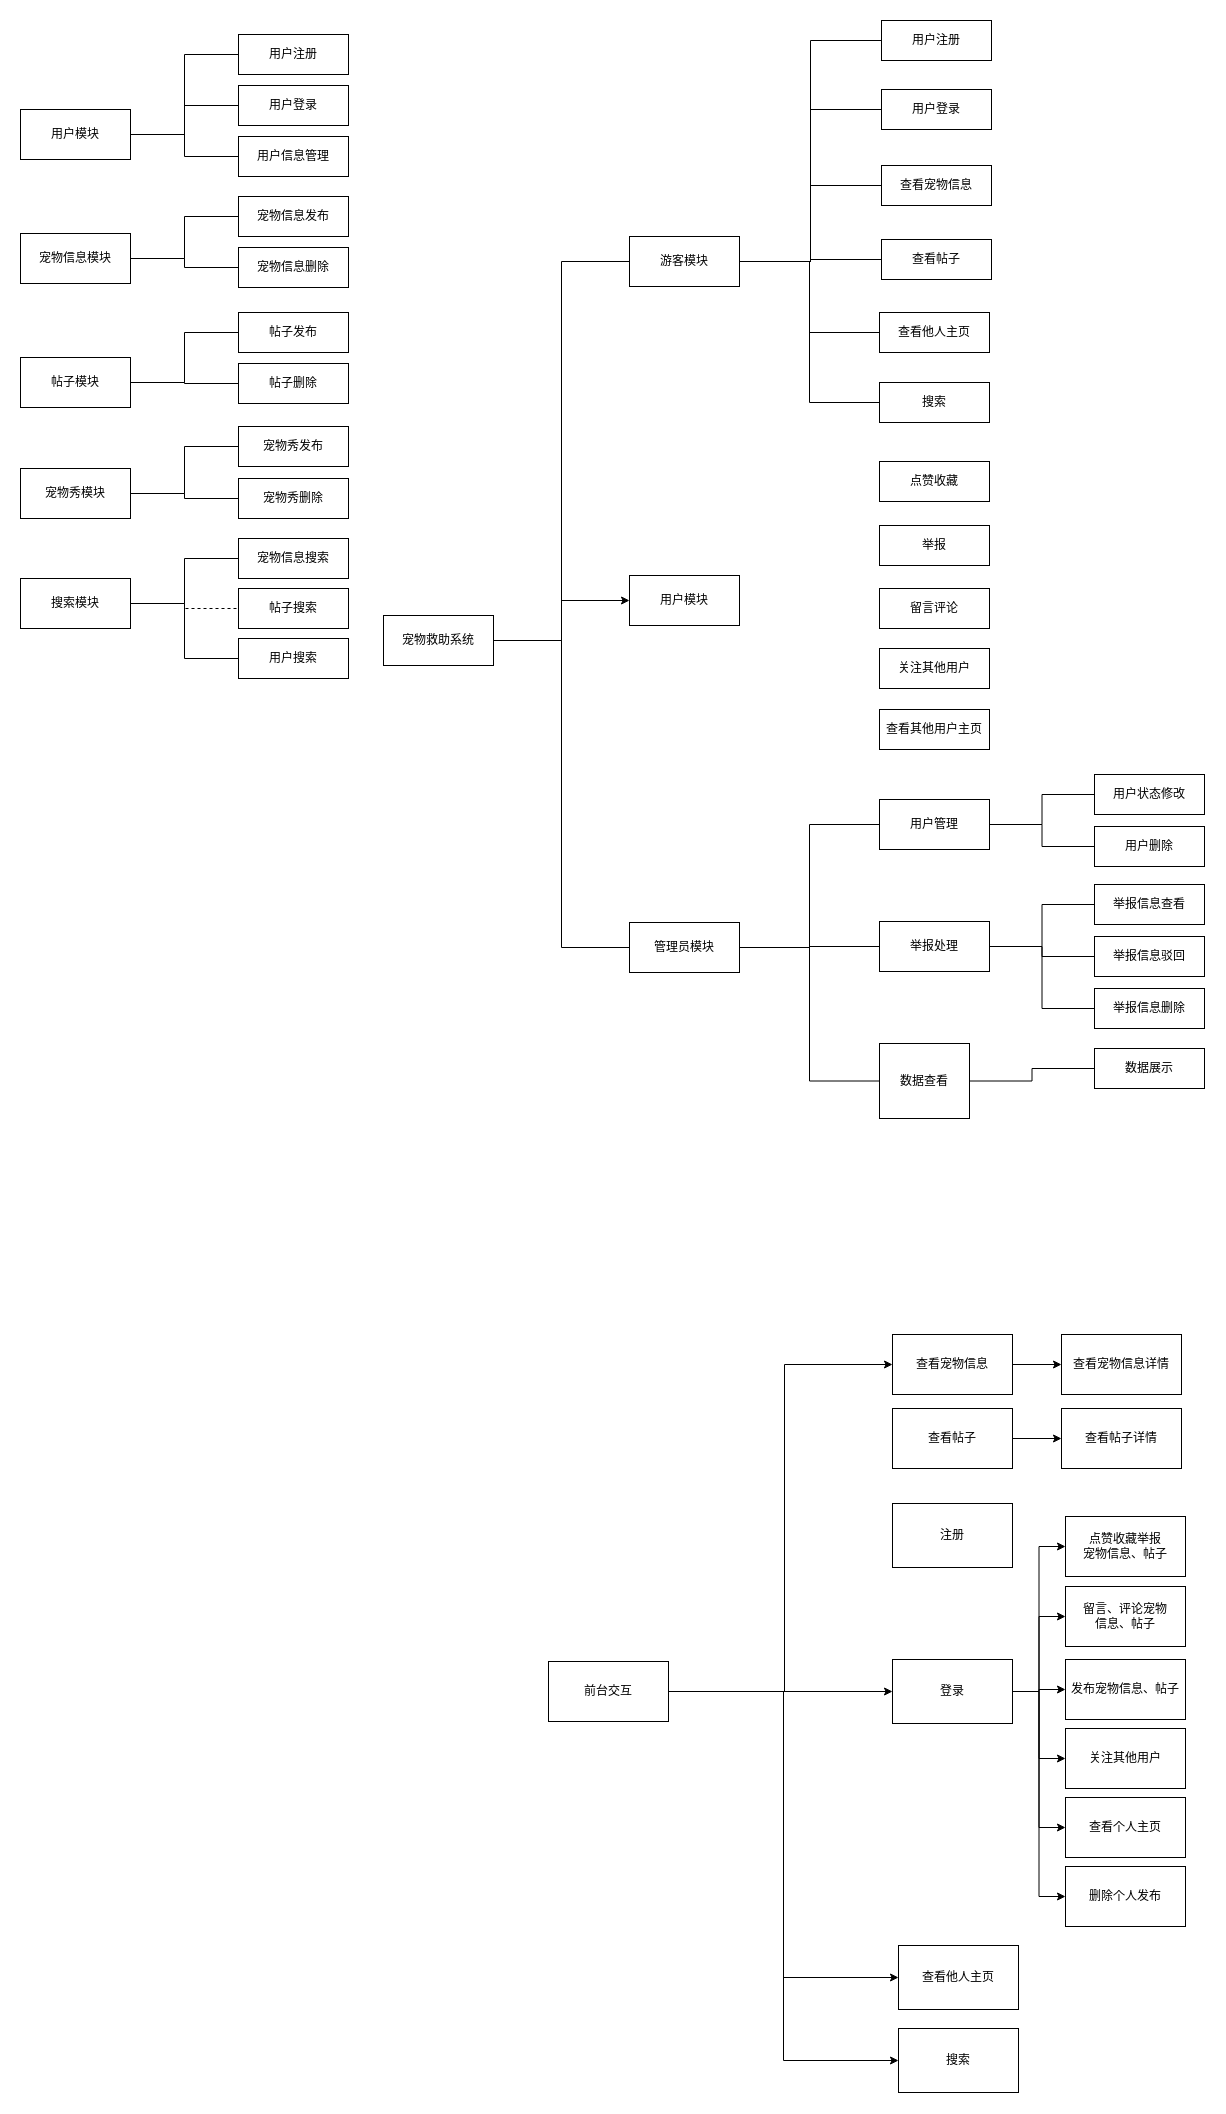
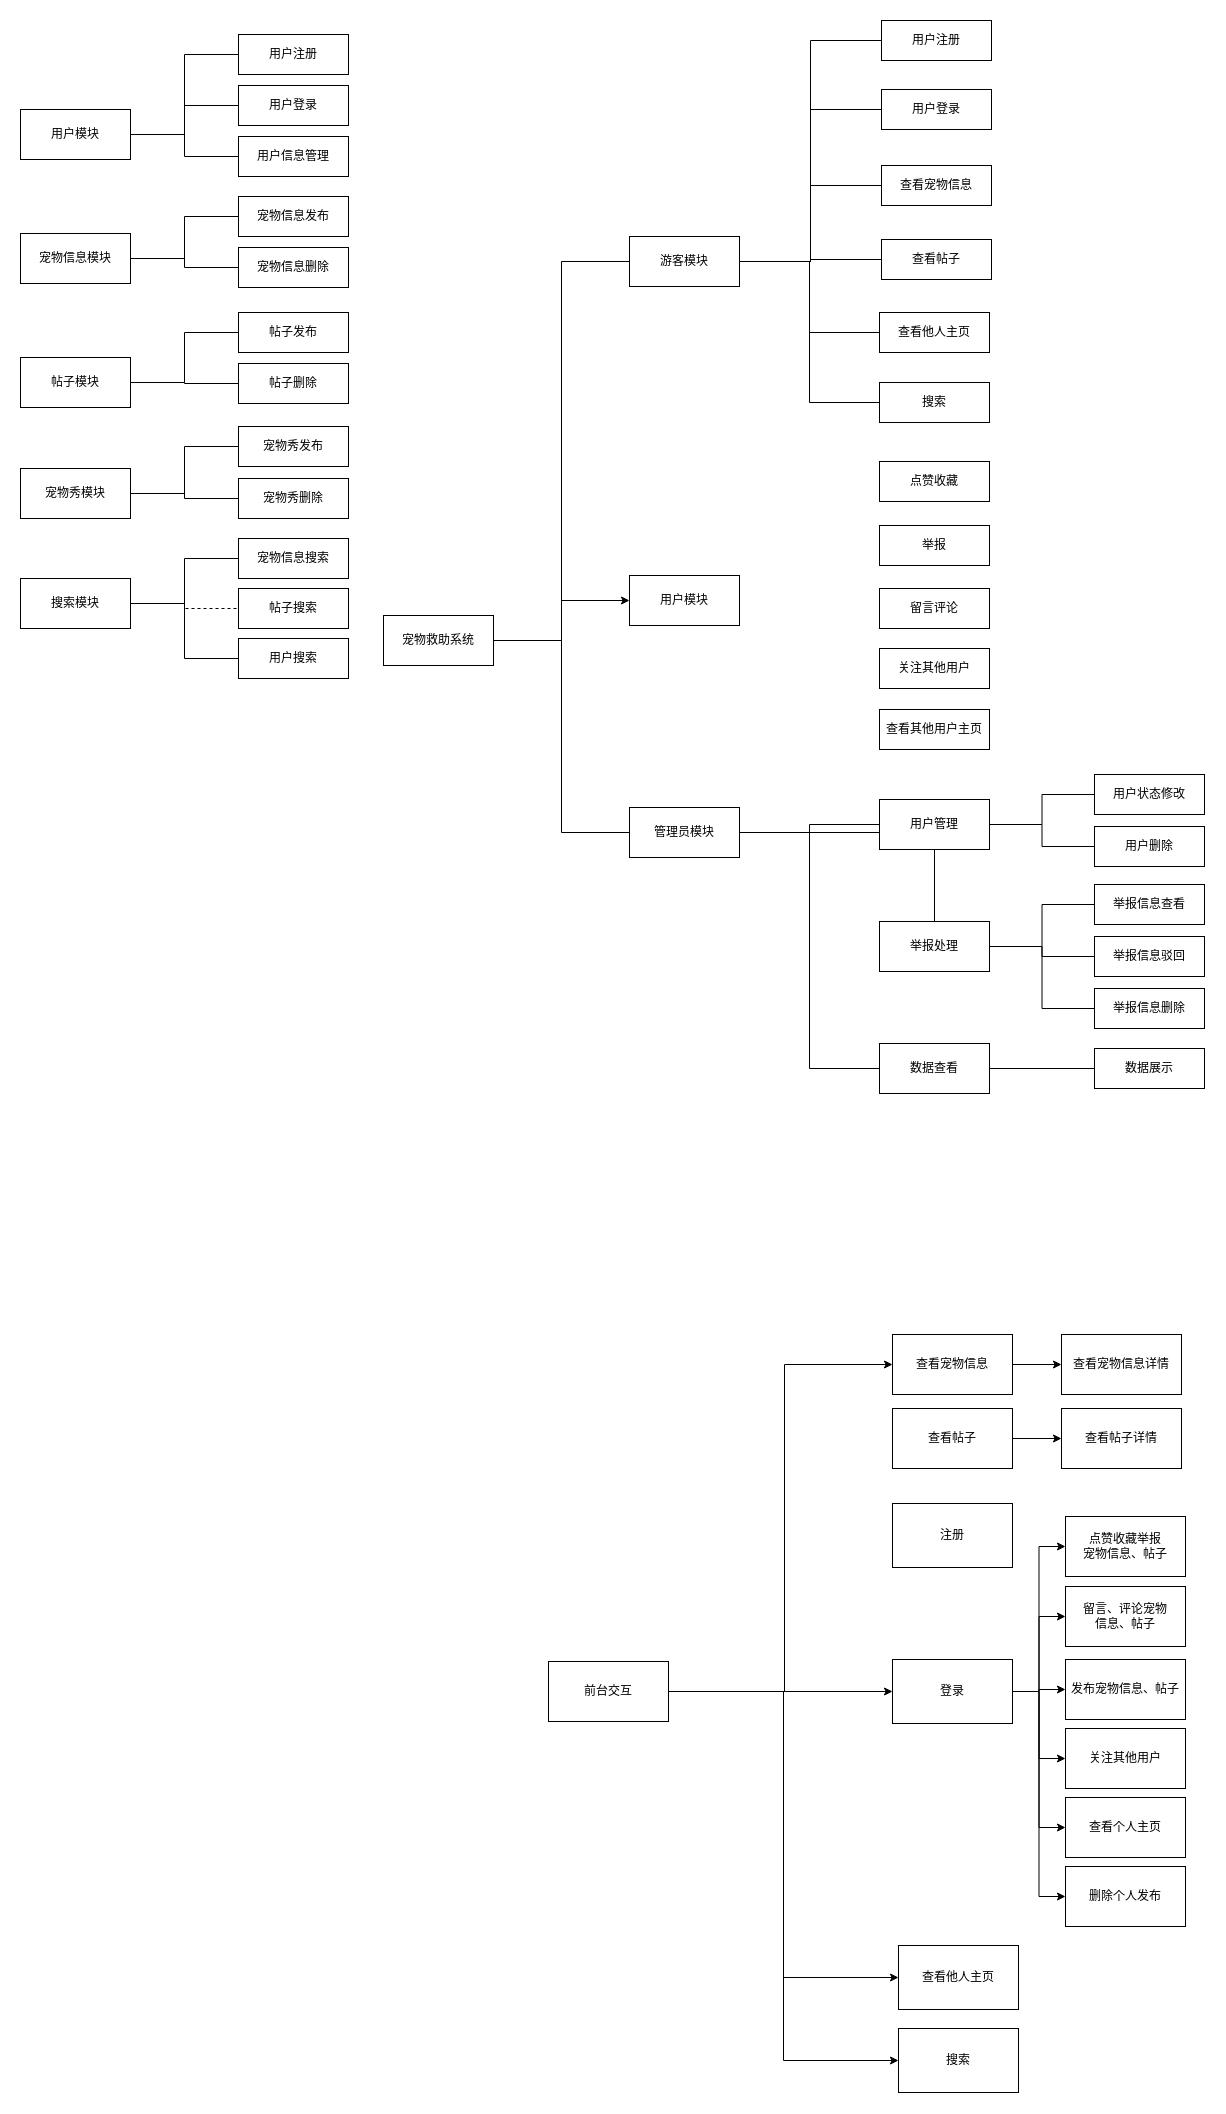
(685, 948) -> (685, 833)
(925, 1081) -> (935, 1069)
